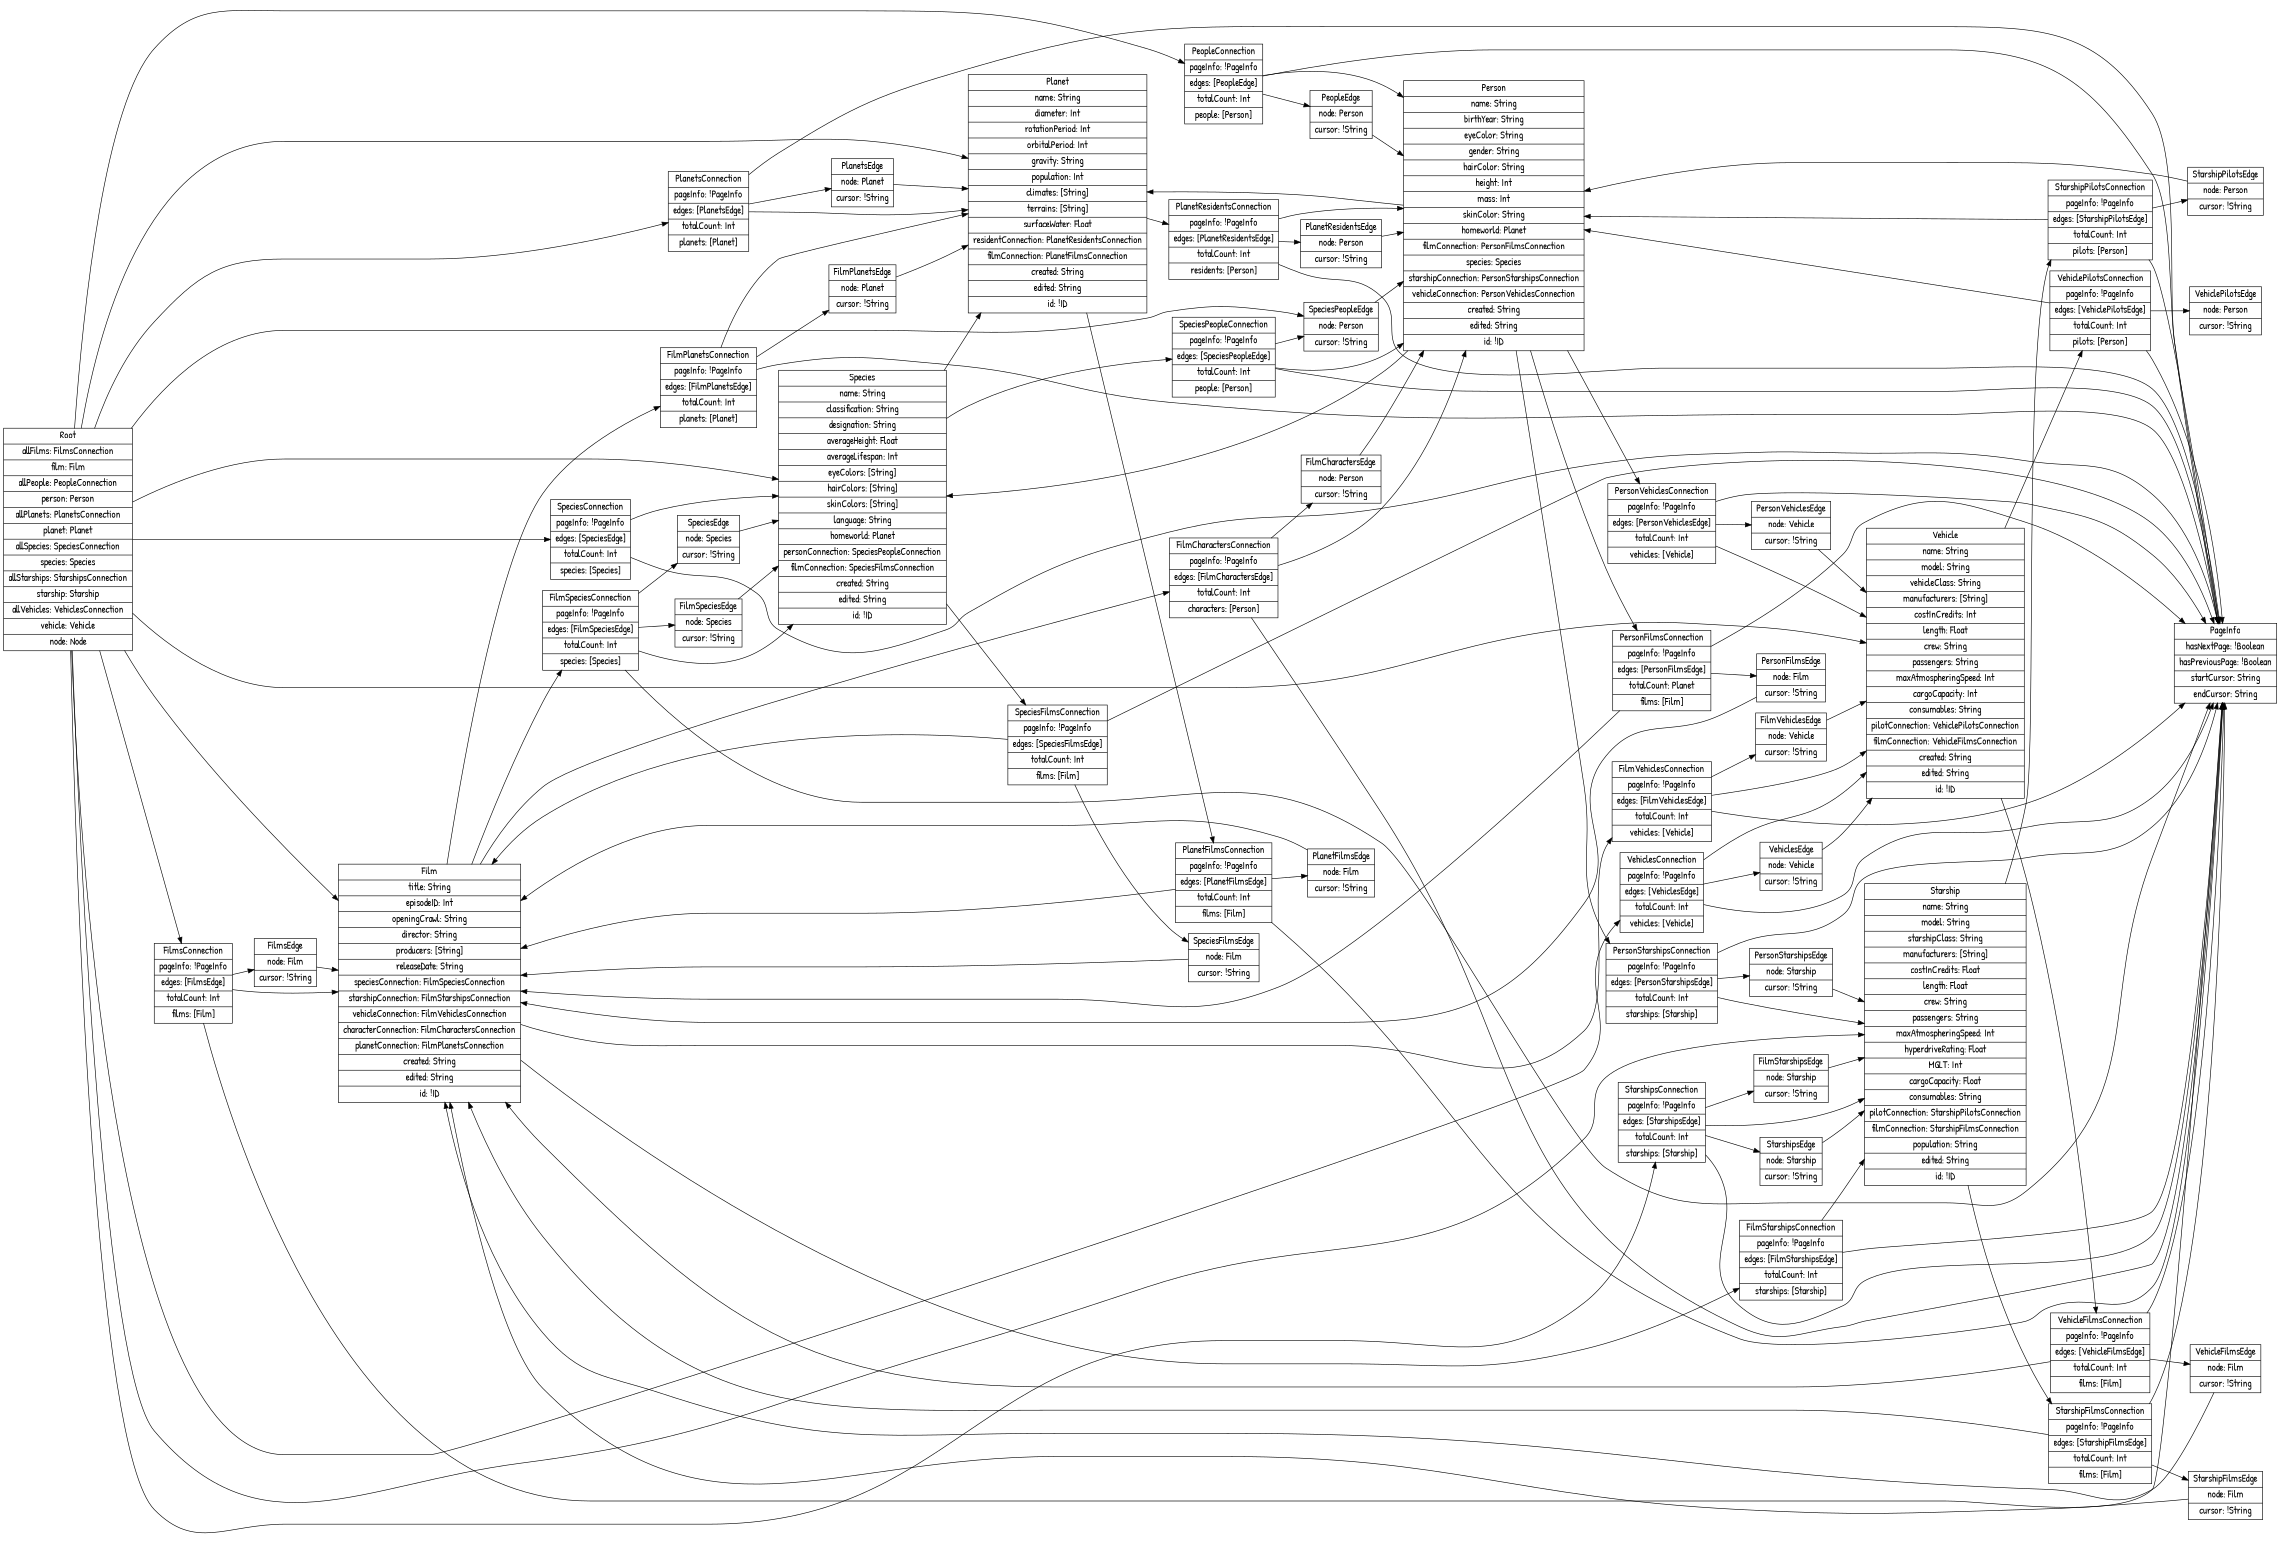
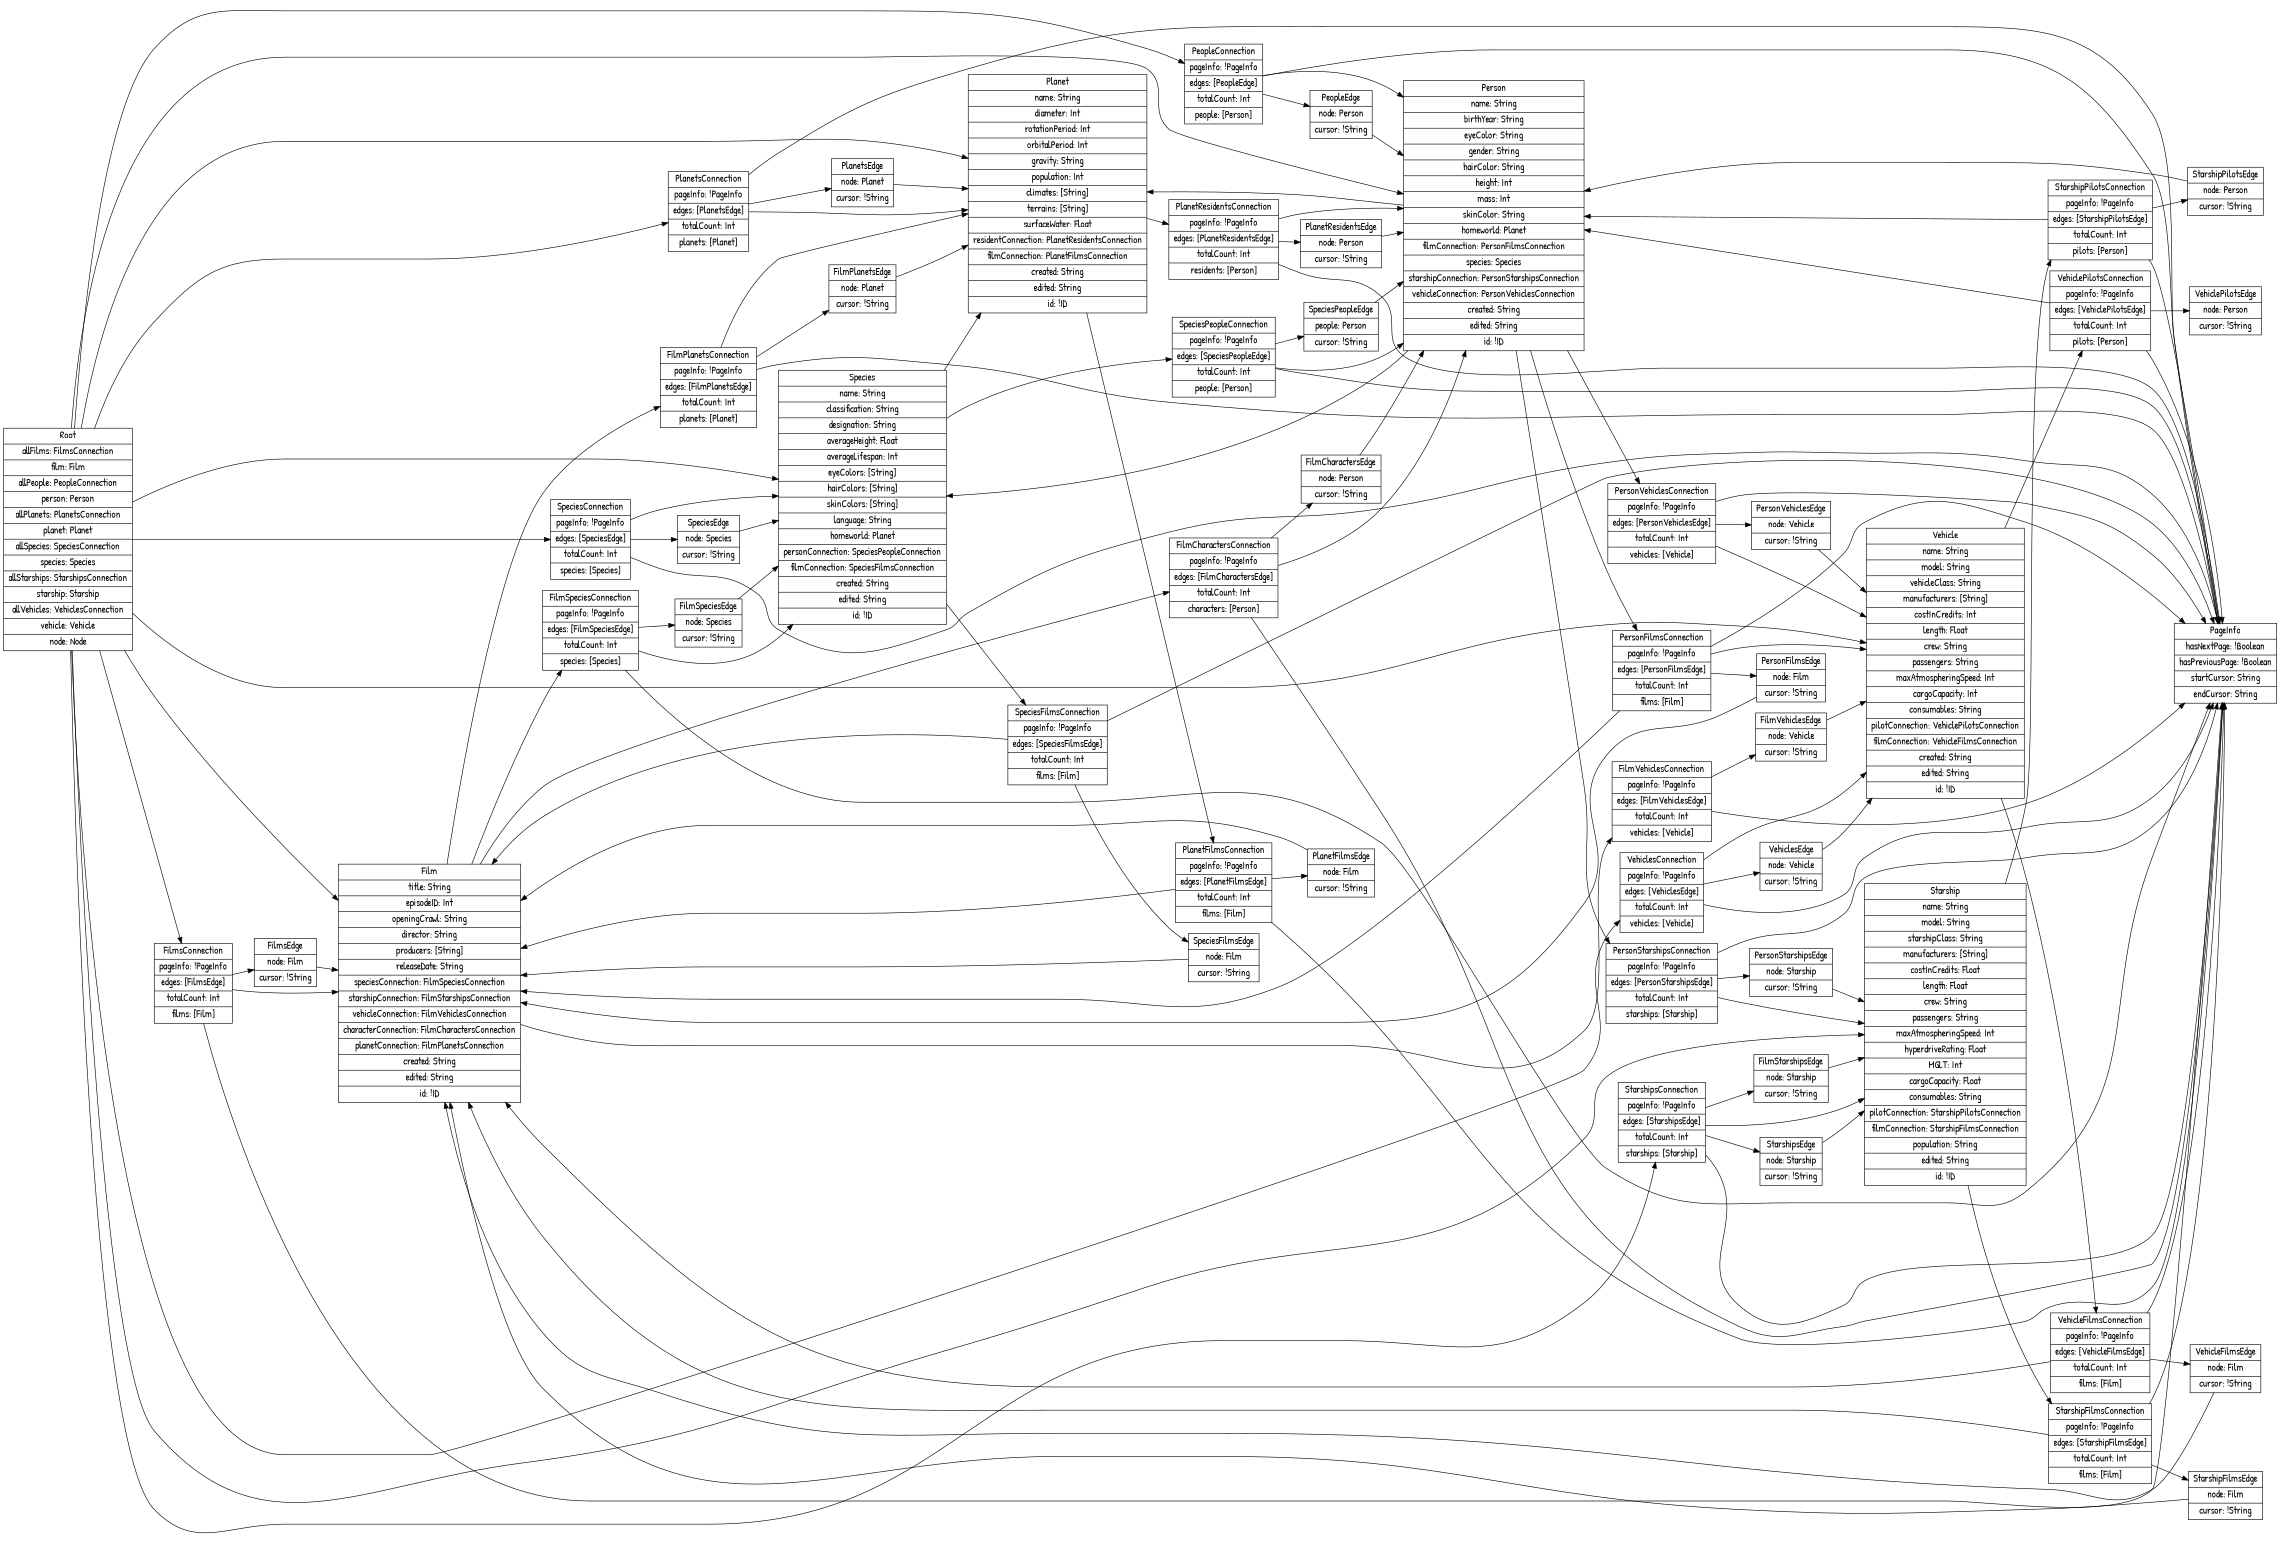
(1341, 326) -> (1341, 326)
(698, 330) -> (634, 57)
(655, 580) -> (651, 539)
(1662, 686) -> (1662, 686)
(1789, 782) -> (1785, 645)
(1791, 1260) -> none
